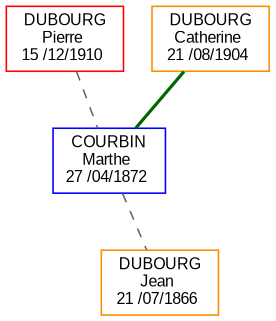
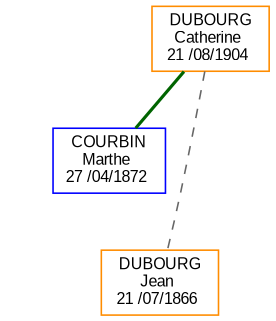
(65, 39) -> none
(135, 222) -> (187, 161)
